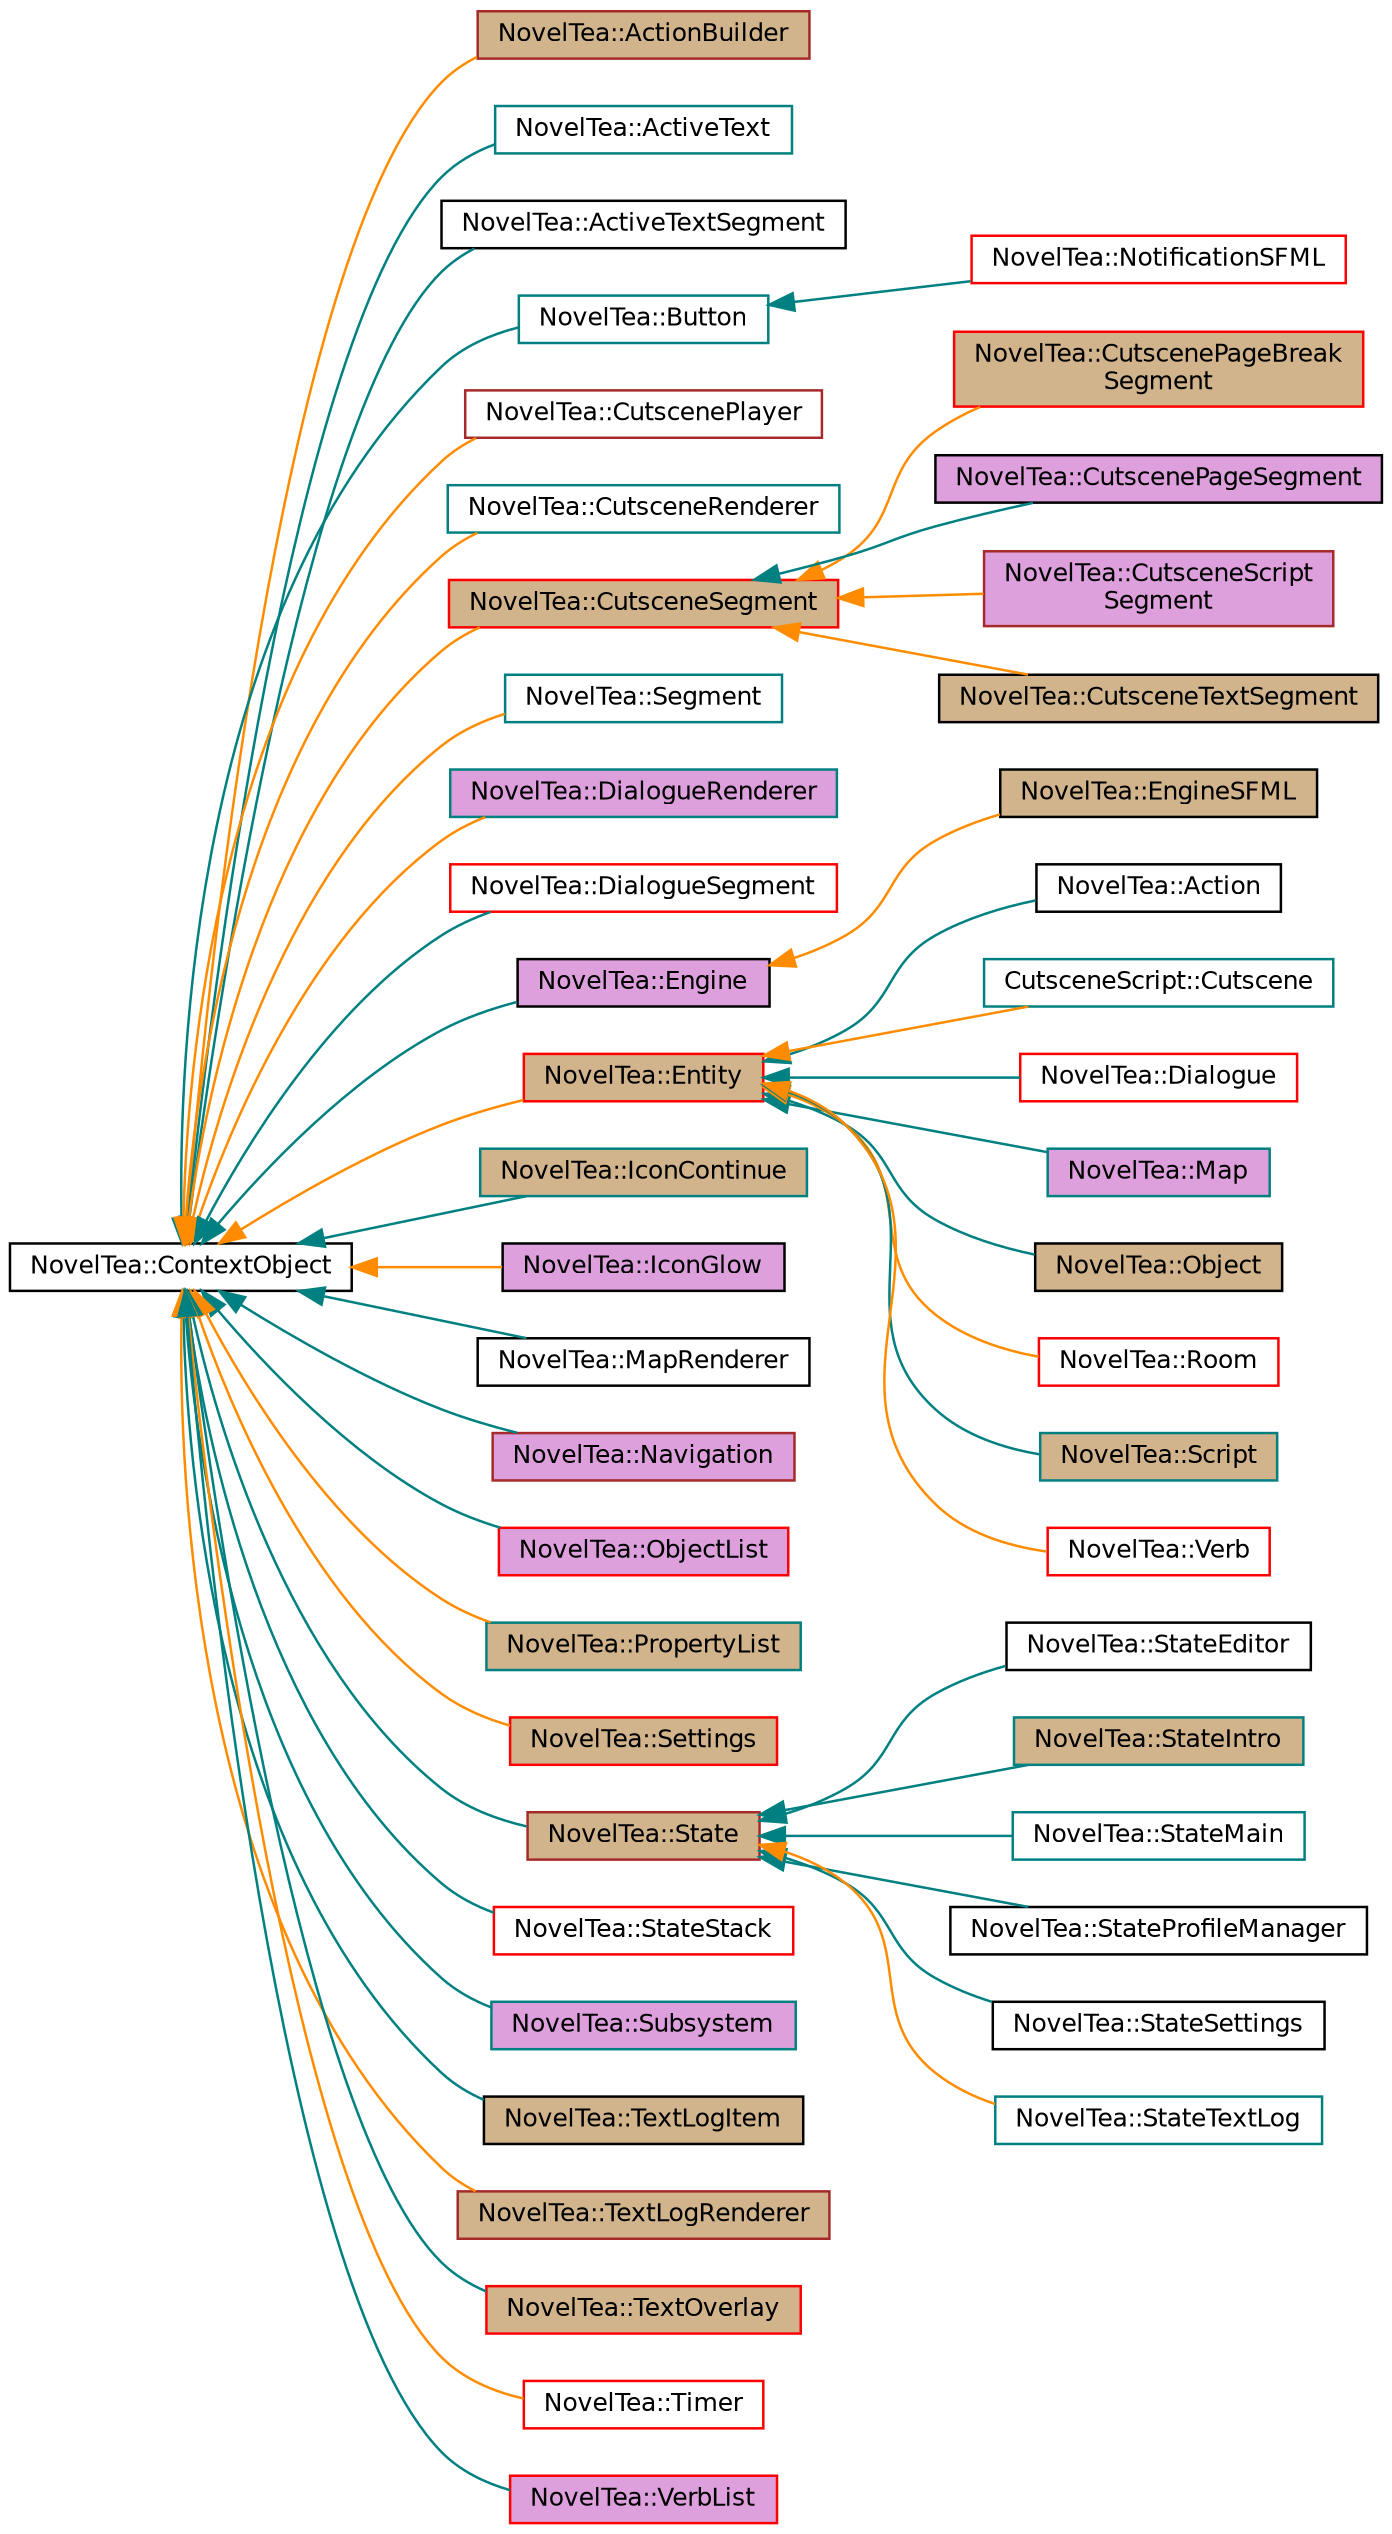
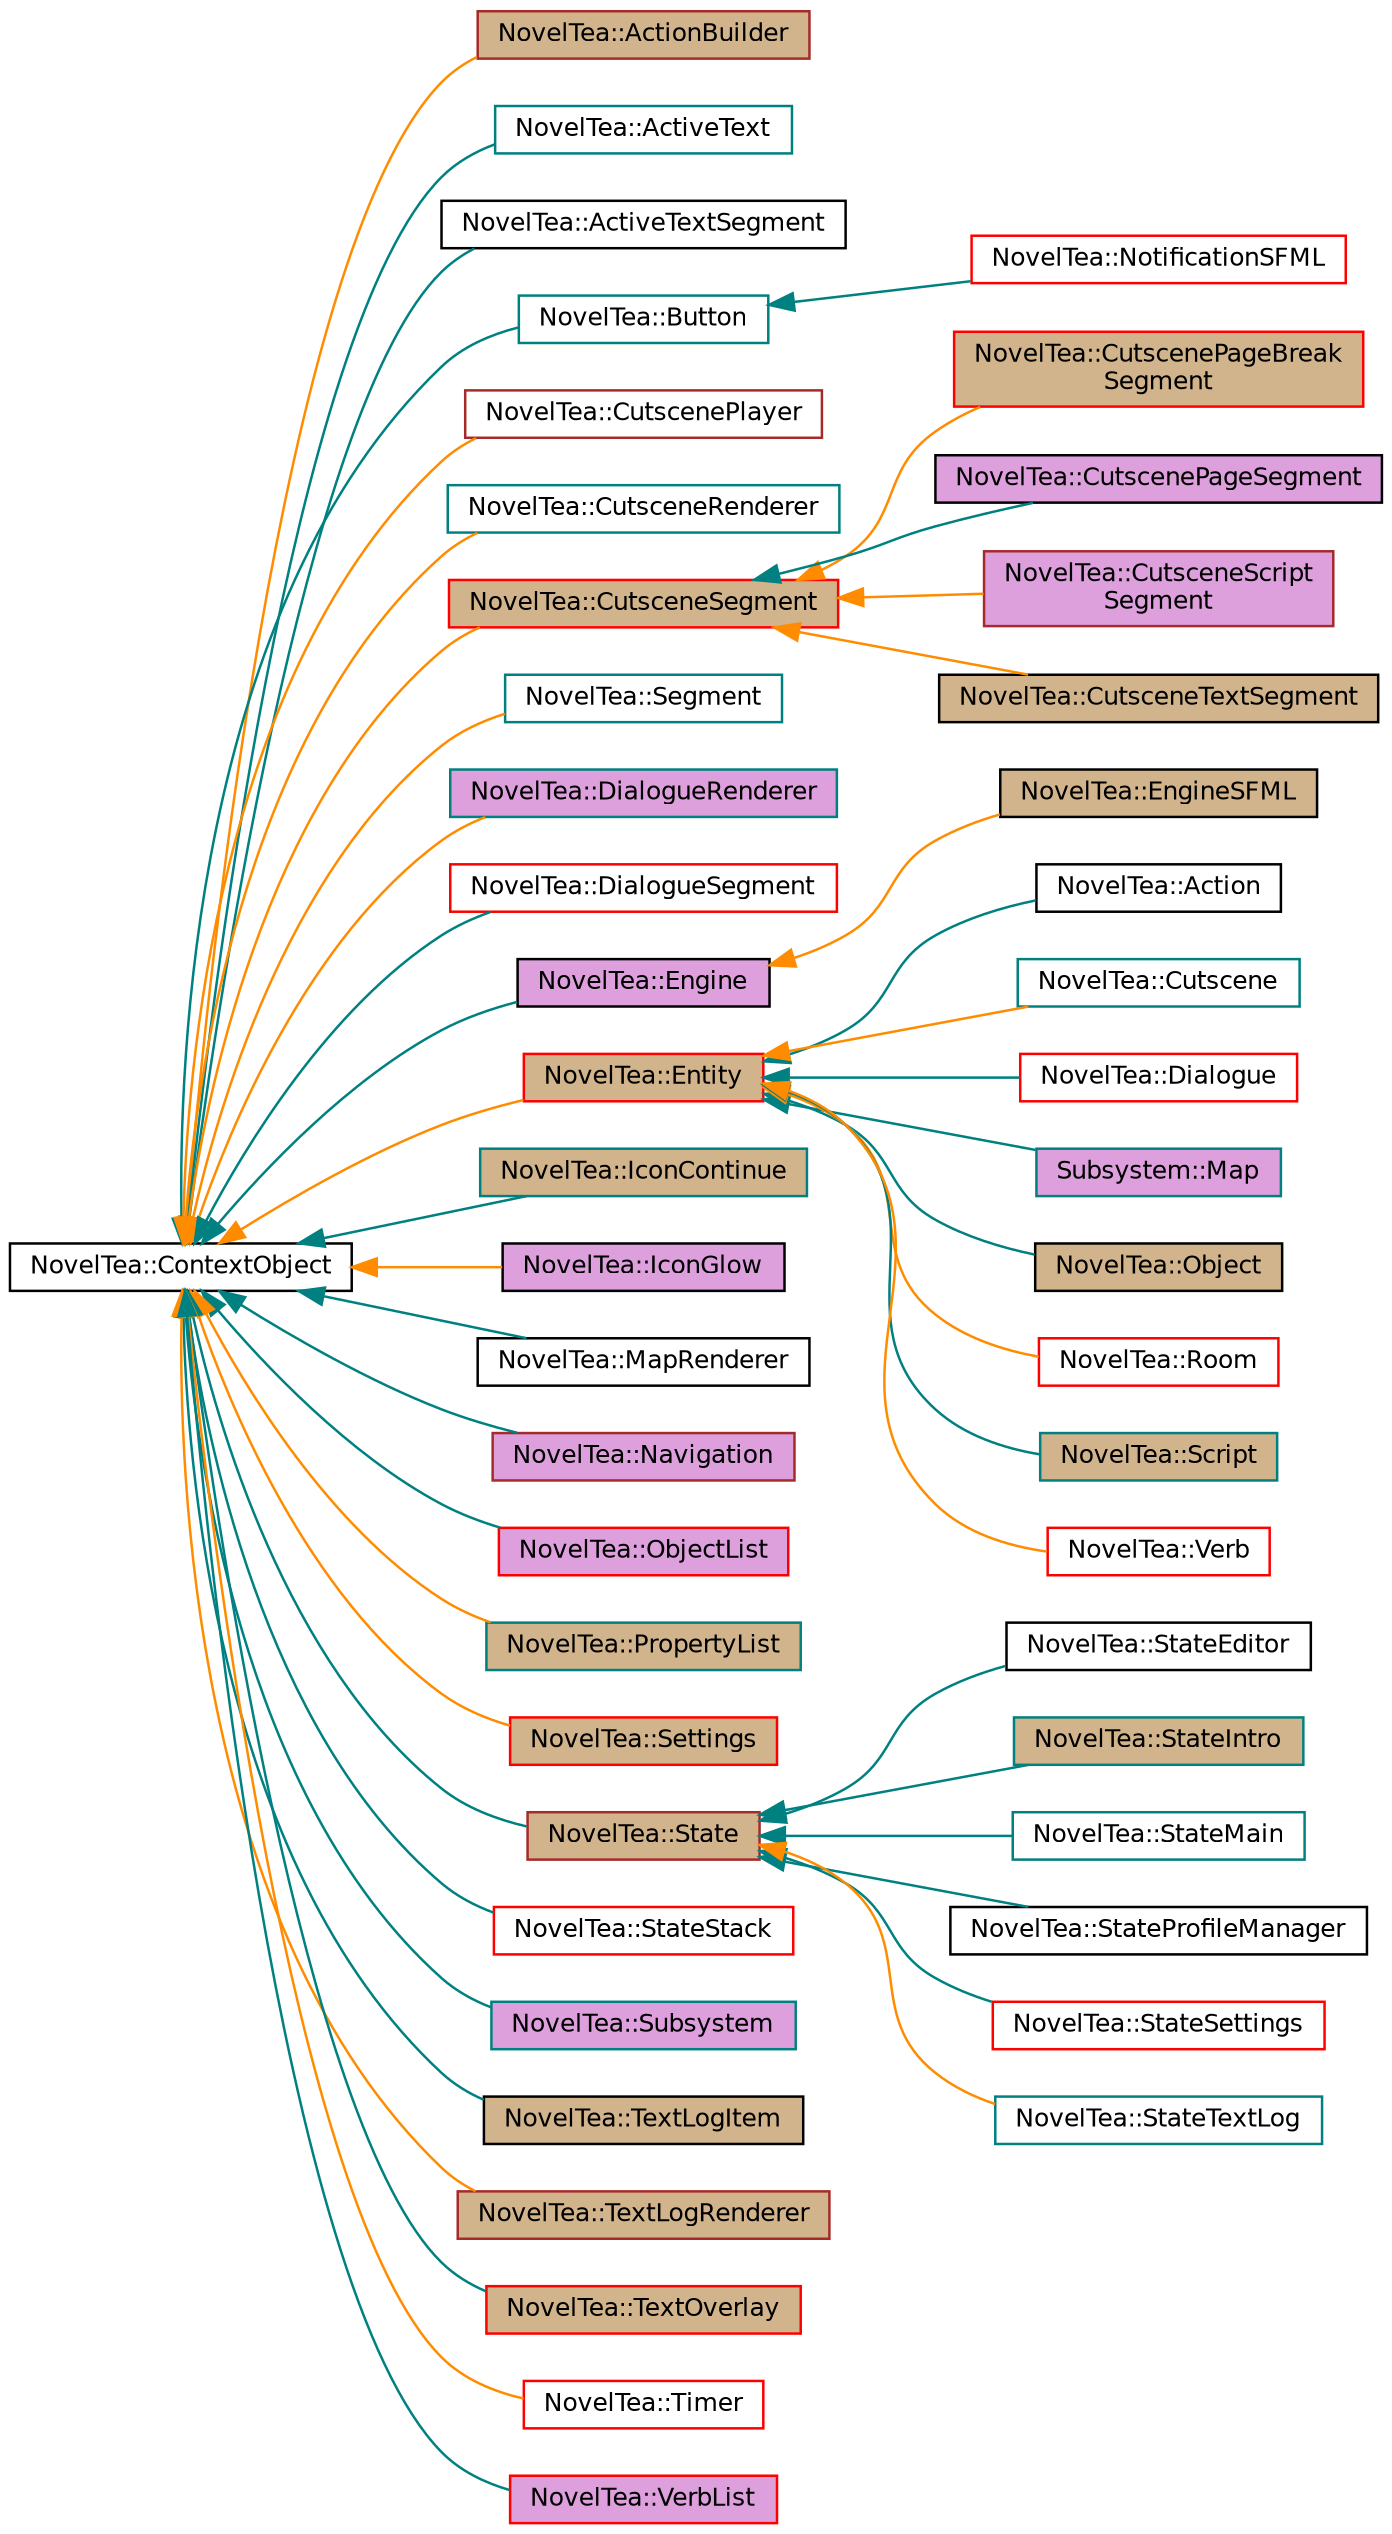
(1159, 983) -> (1159, 983)
(1159, 1172) -> (1159, 1172)
(1159, 2025) -> (1159, 2025)
